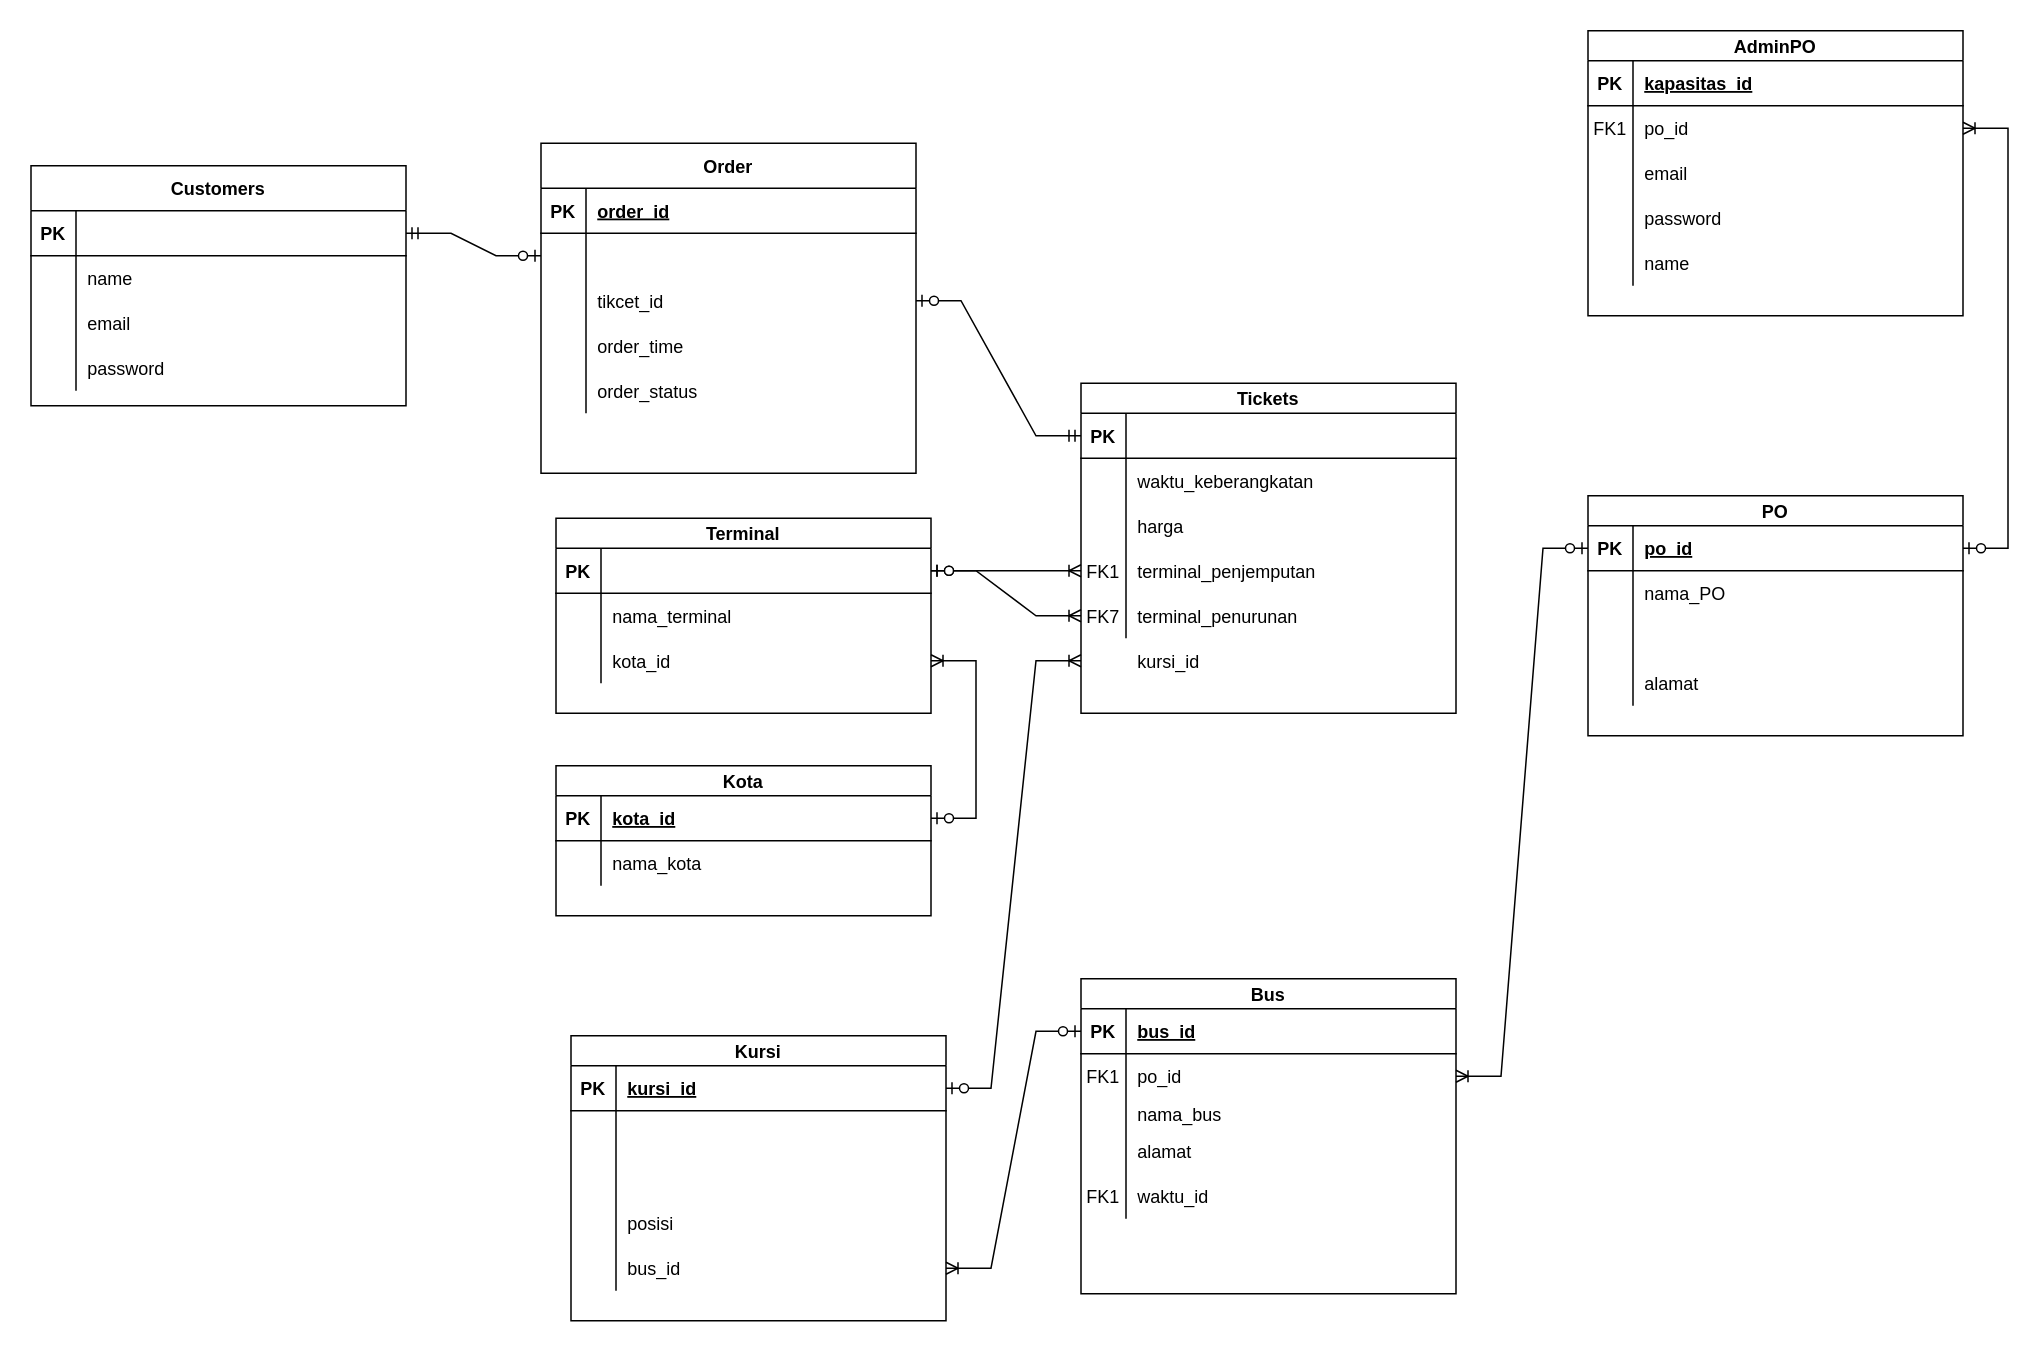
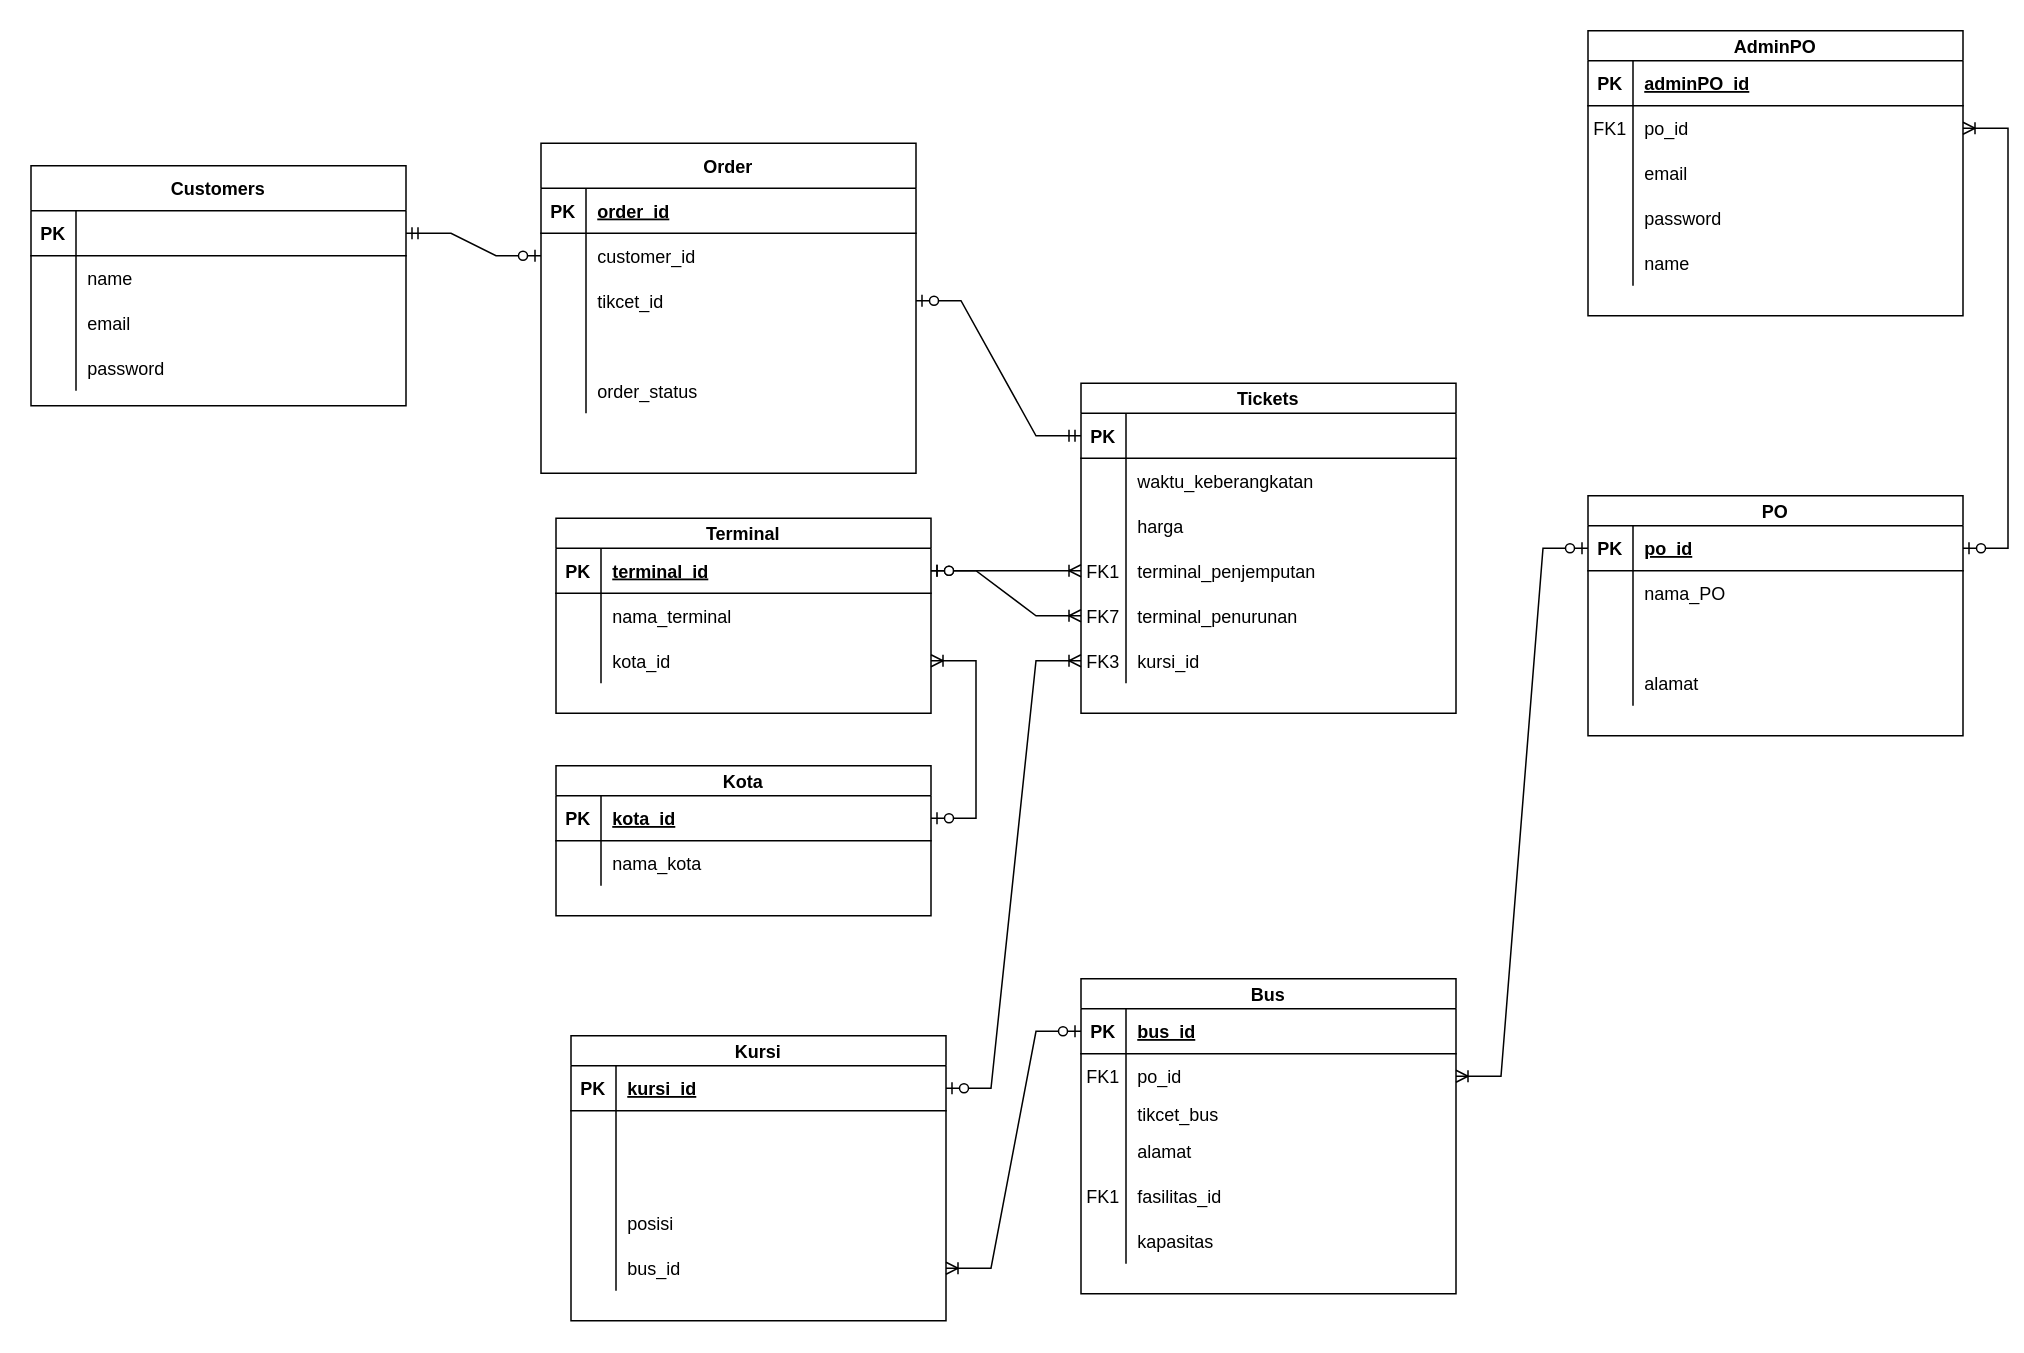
(1700, 84) -> (1690, 84)
none -> (751, 256)
(751, 346) -> none
none -> (766, 571)
none -> (1103, 661)
(1177, 1115) -> (1185, 1115)
(1175, 1197) -> (1188, 1197)
none -> (1291, 1241)
